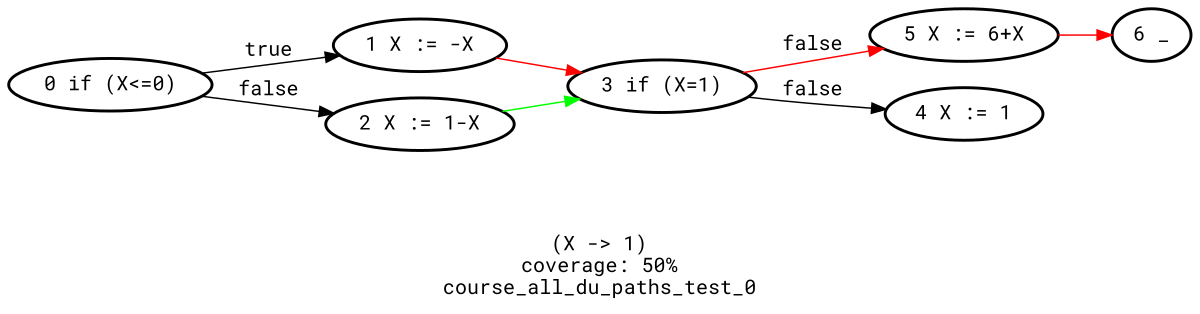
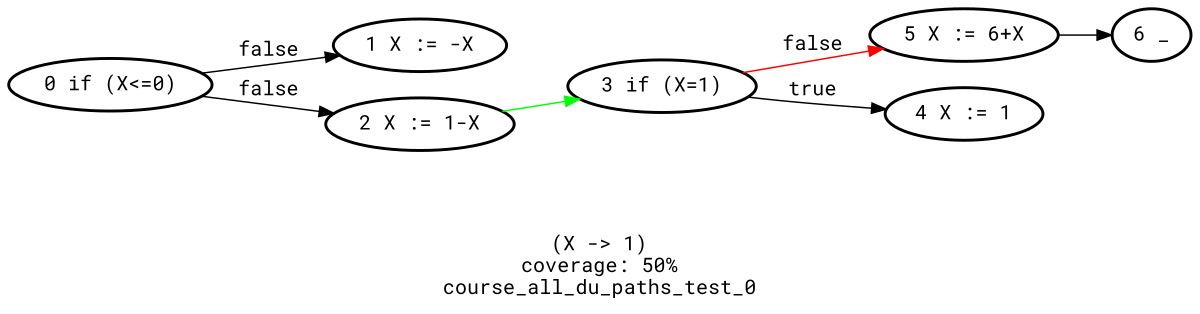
(1078, 35) -> (1078, 35)
(269, 50) -> (269, 50)
(531, 64) -> none
(813, 90) -> (813, 90)
